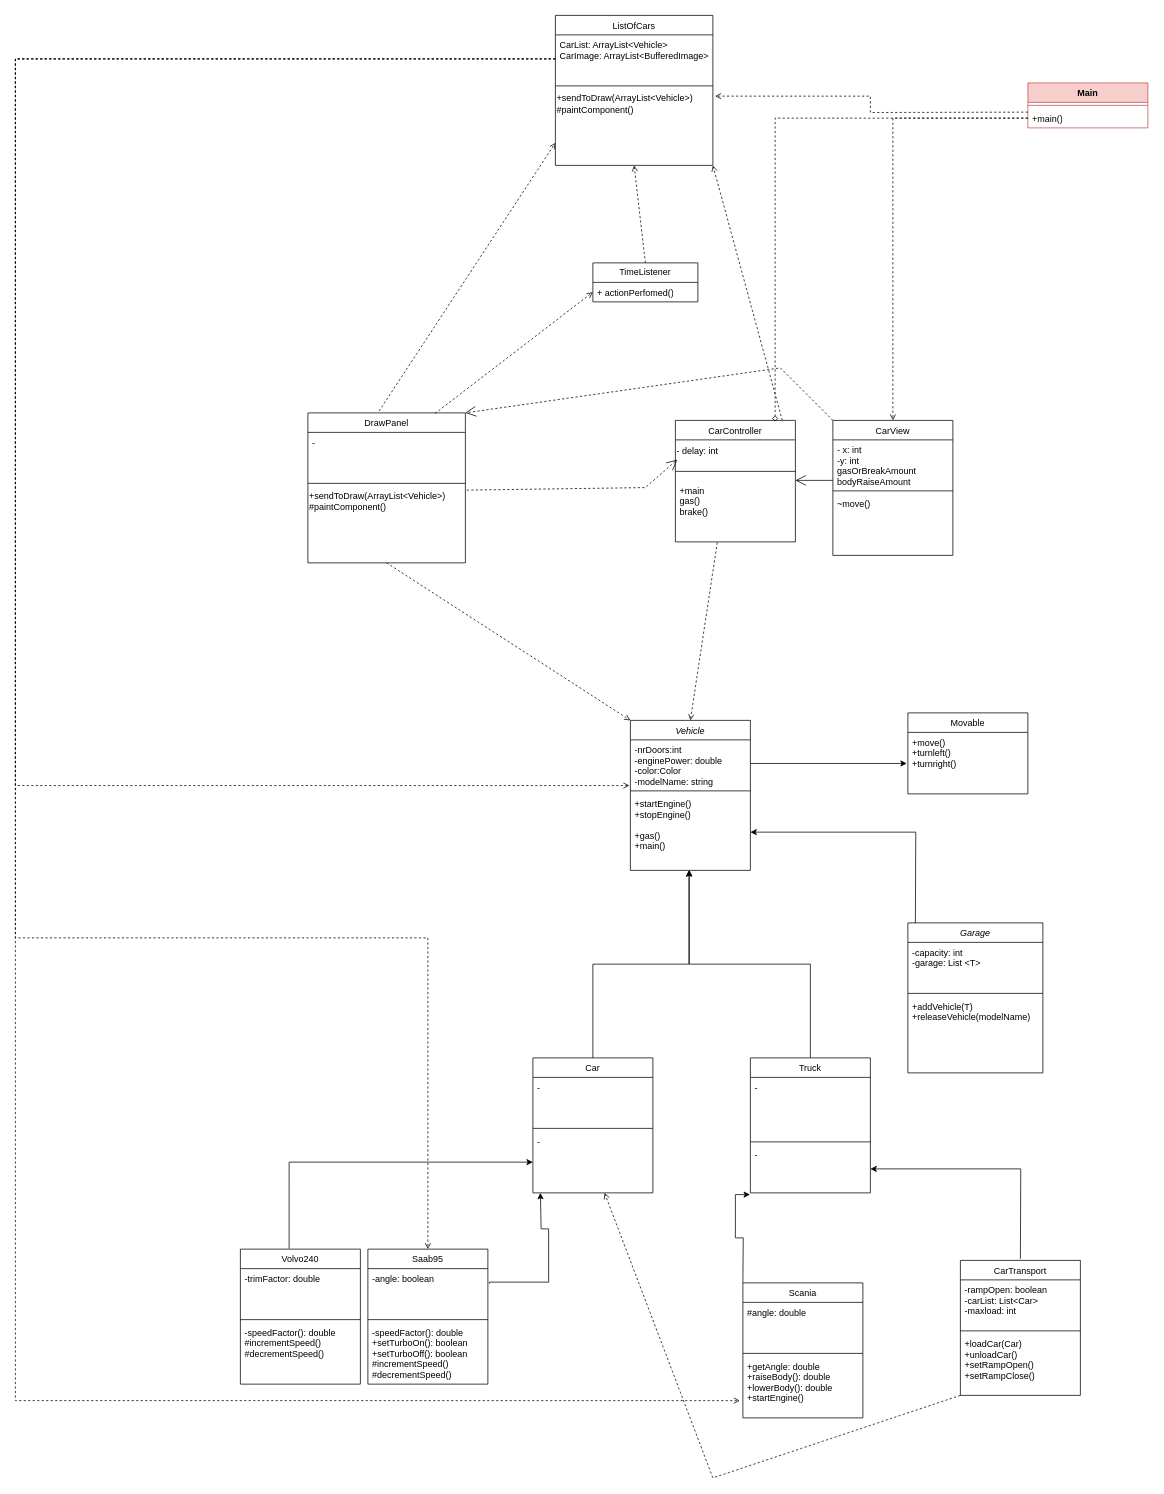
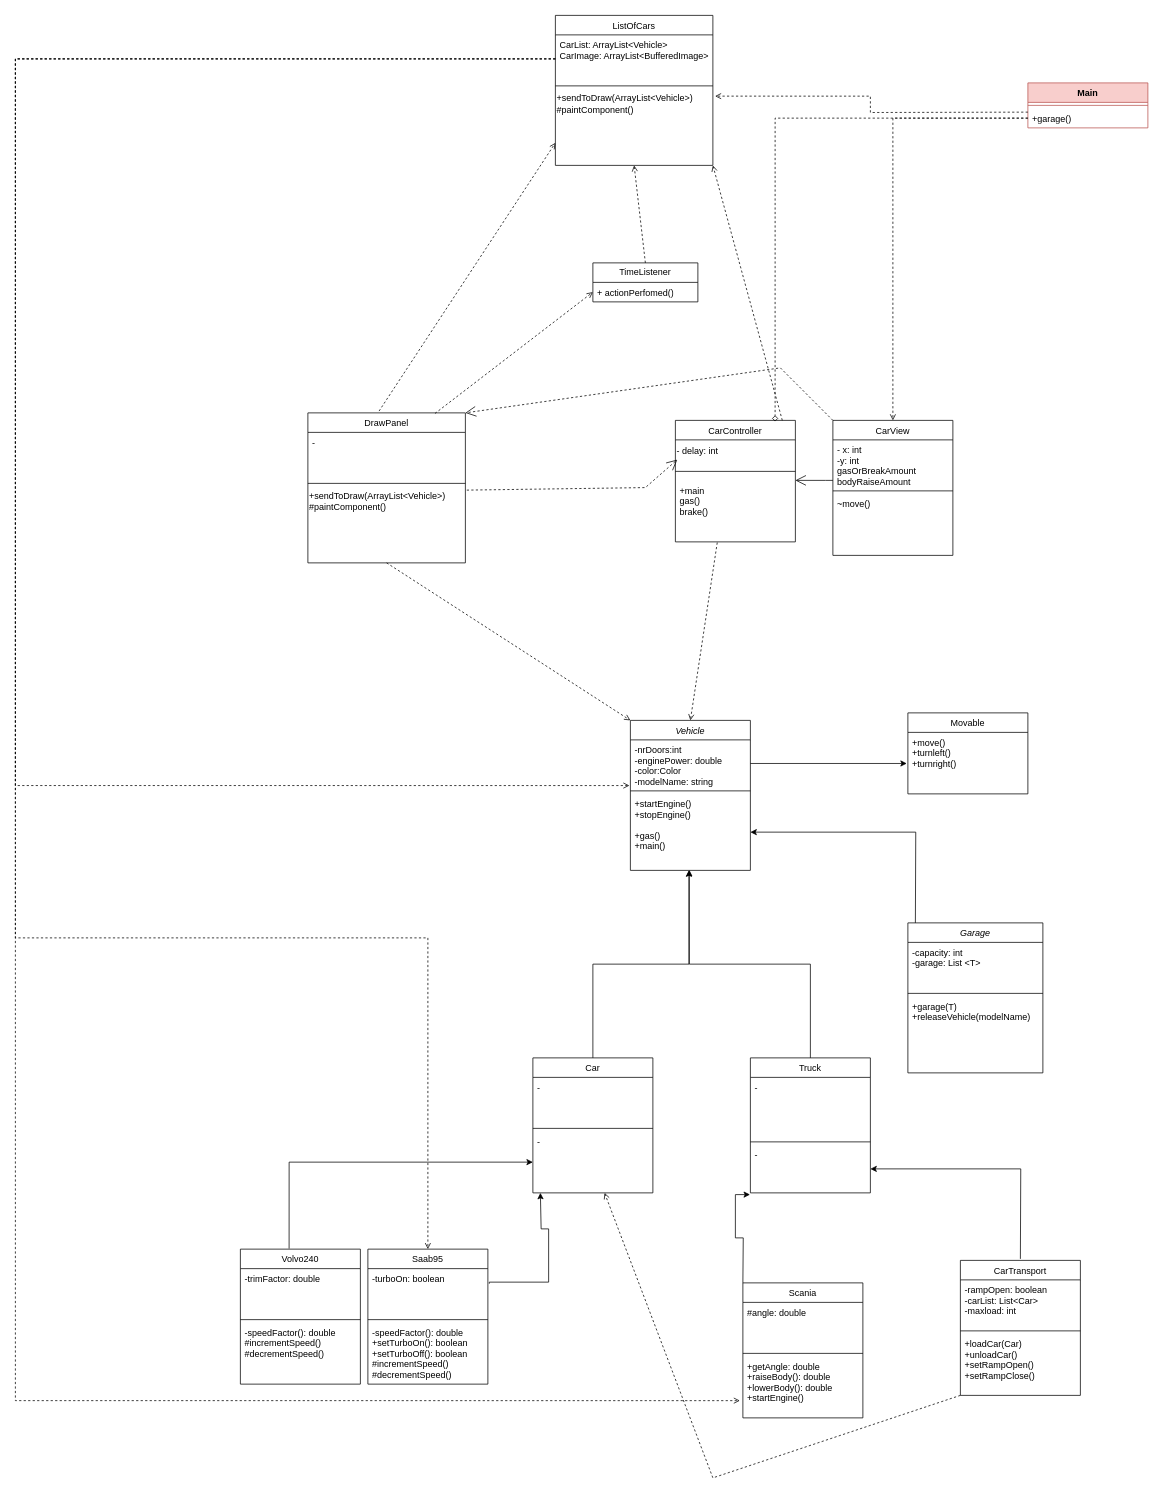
(1049, 119) -> (1055, 119)
(945, 1007) -> (937, 1007)
(405, 1279) -> (411, 1279)
